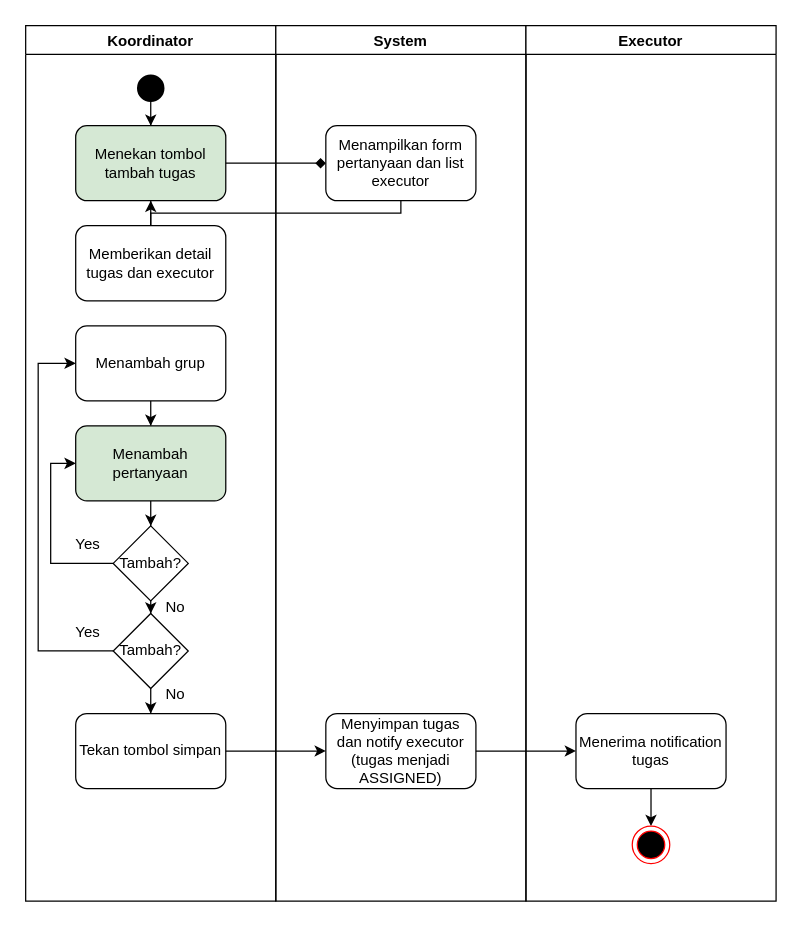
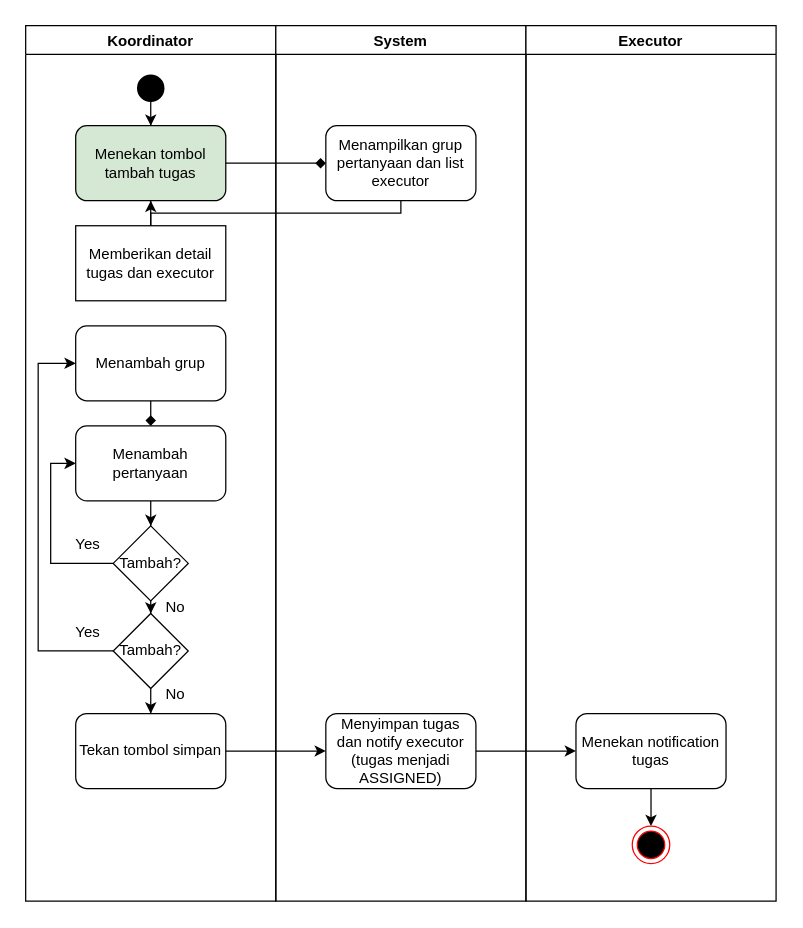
(401, 163) -> (401, 163)
(151, 263) -> (151, 263)
(151, 416) -> (151, 415)
(151, 463) -> (151, 463)
(651, 751) -> (651, 751)
